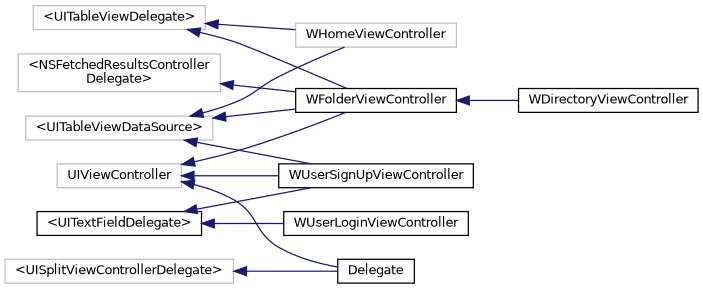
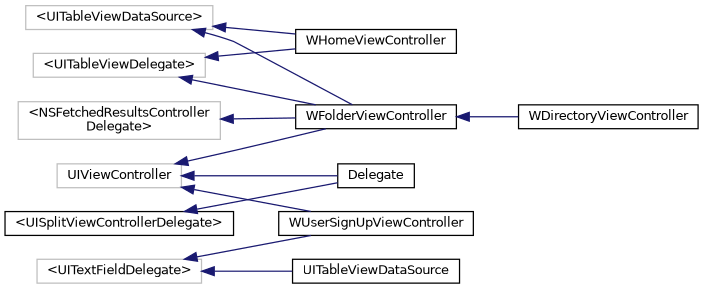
(376, 35) -> (376, 41)
(257, 154) -> none
(119, 223) -> (119, 271)
(376, 223) -> (376, 271)
(119, 271) -> (119, 223)
